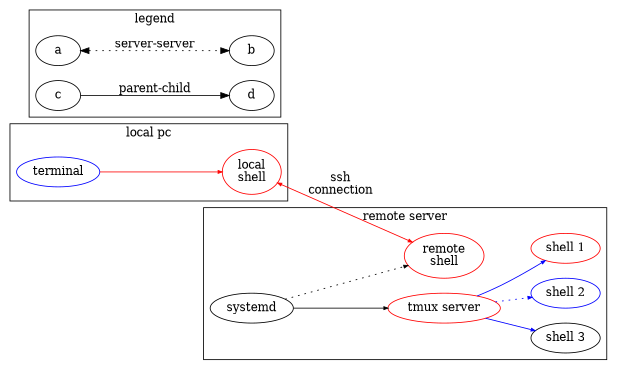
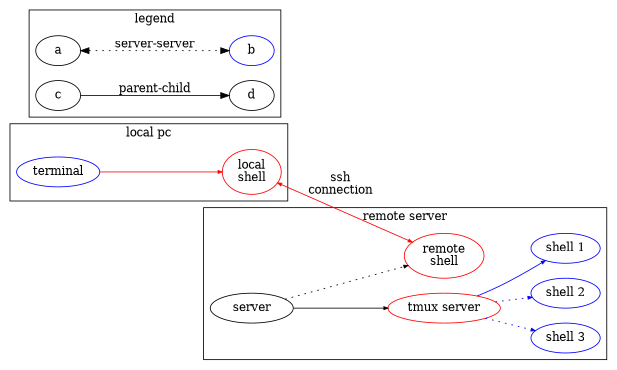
(252, 51) -> (252, 51)
(566, 248) -> (566, 248)
(252, 308) -> (252, 308)
(508, 324) -> (508, 324)
(566, 338) -> (566, 338)
